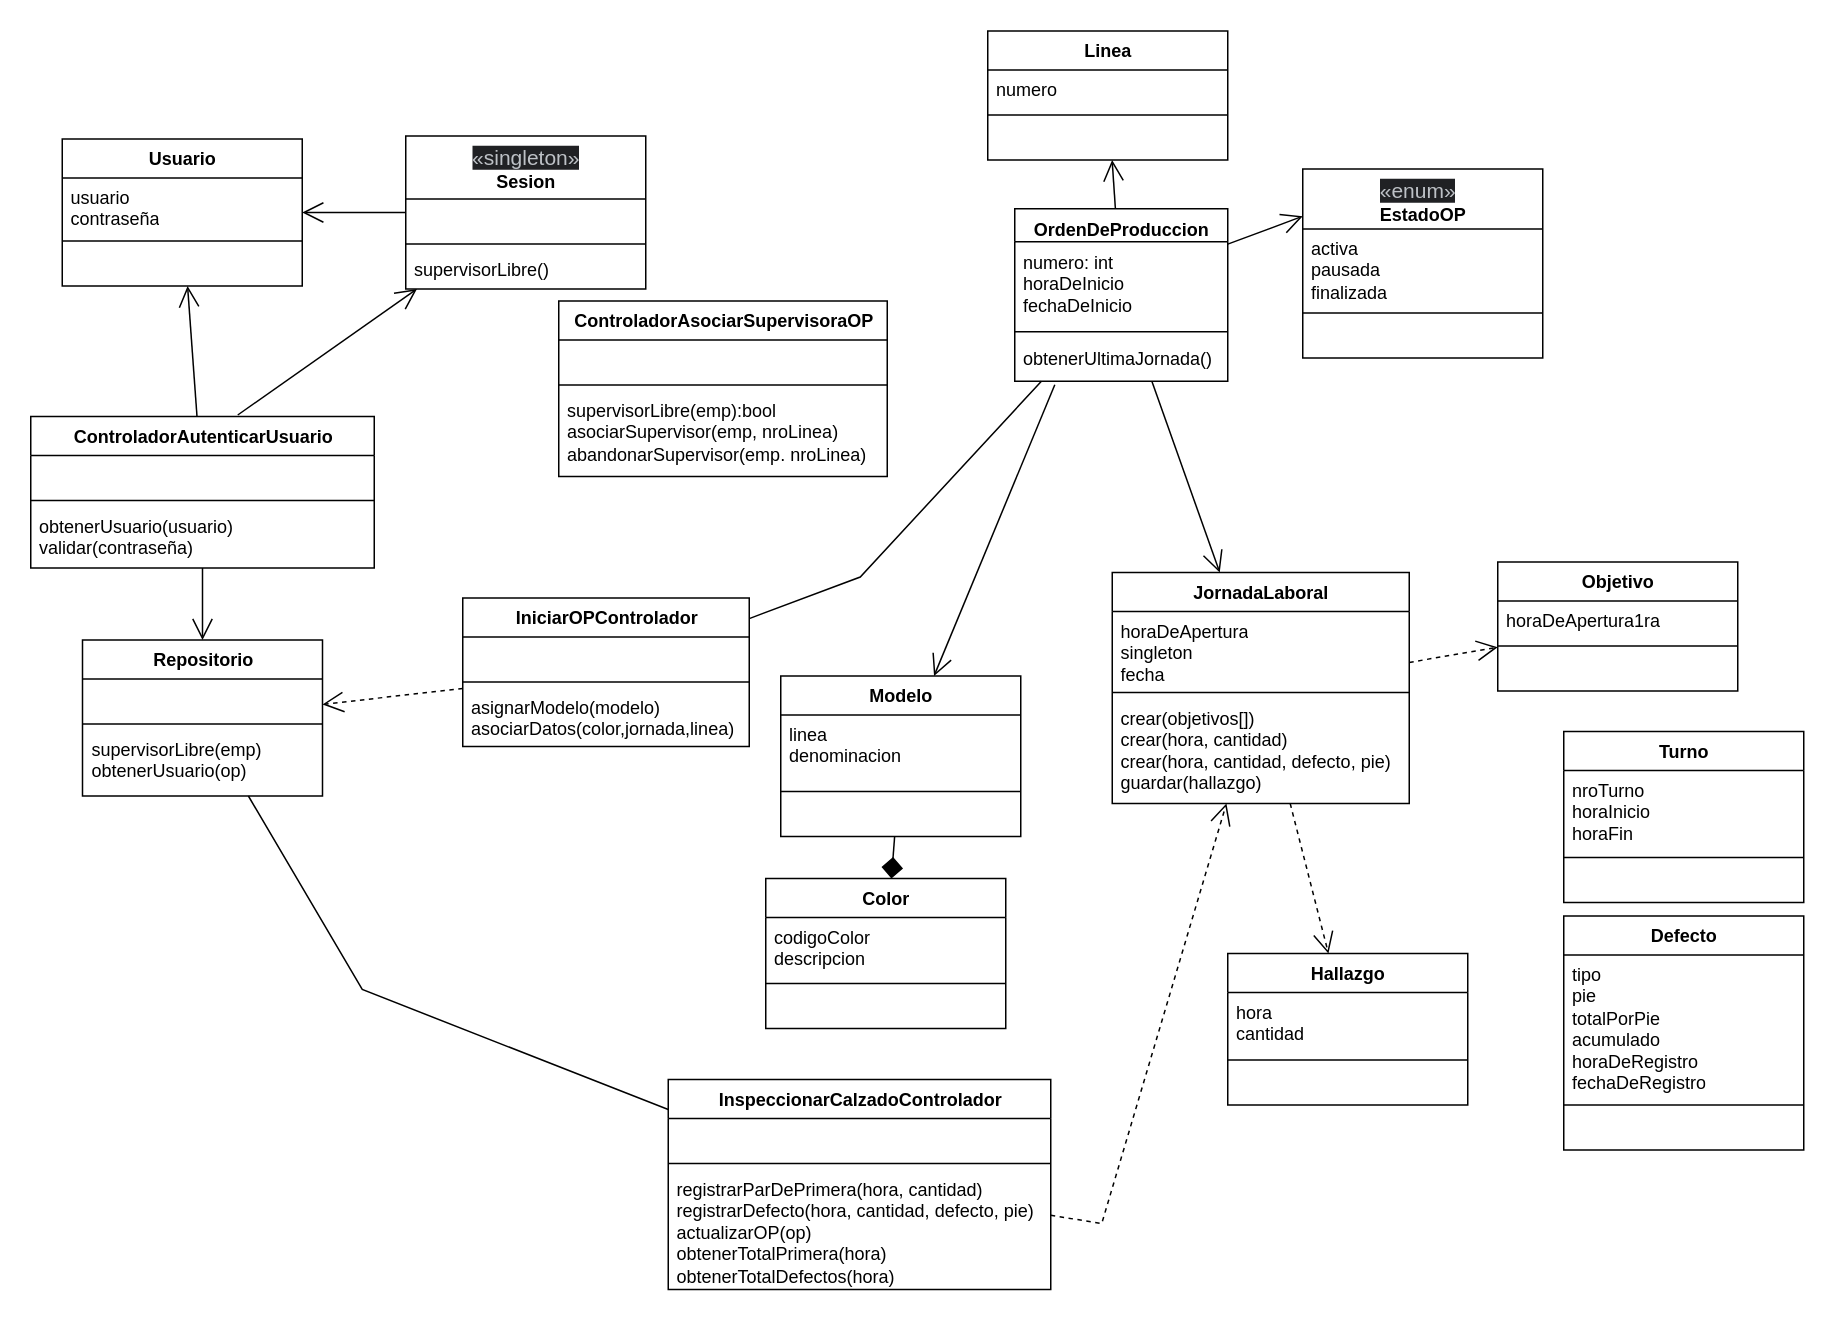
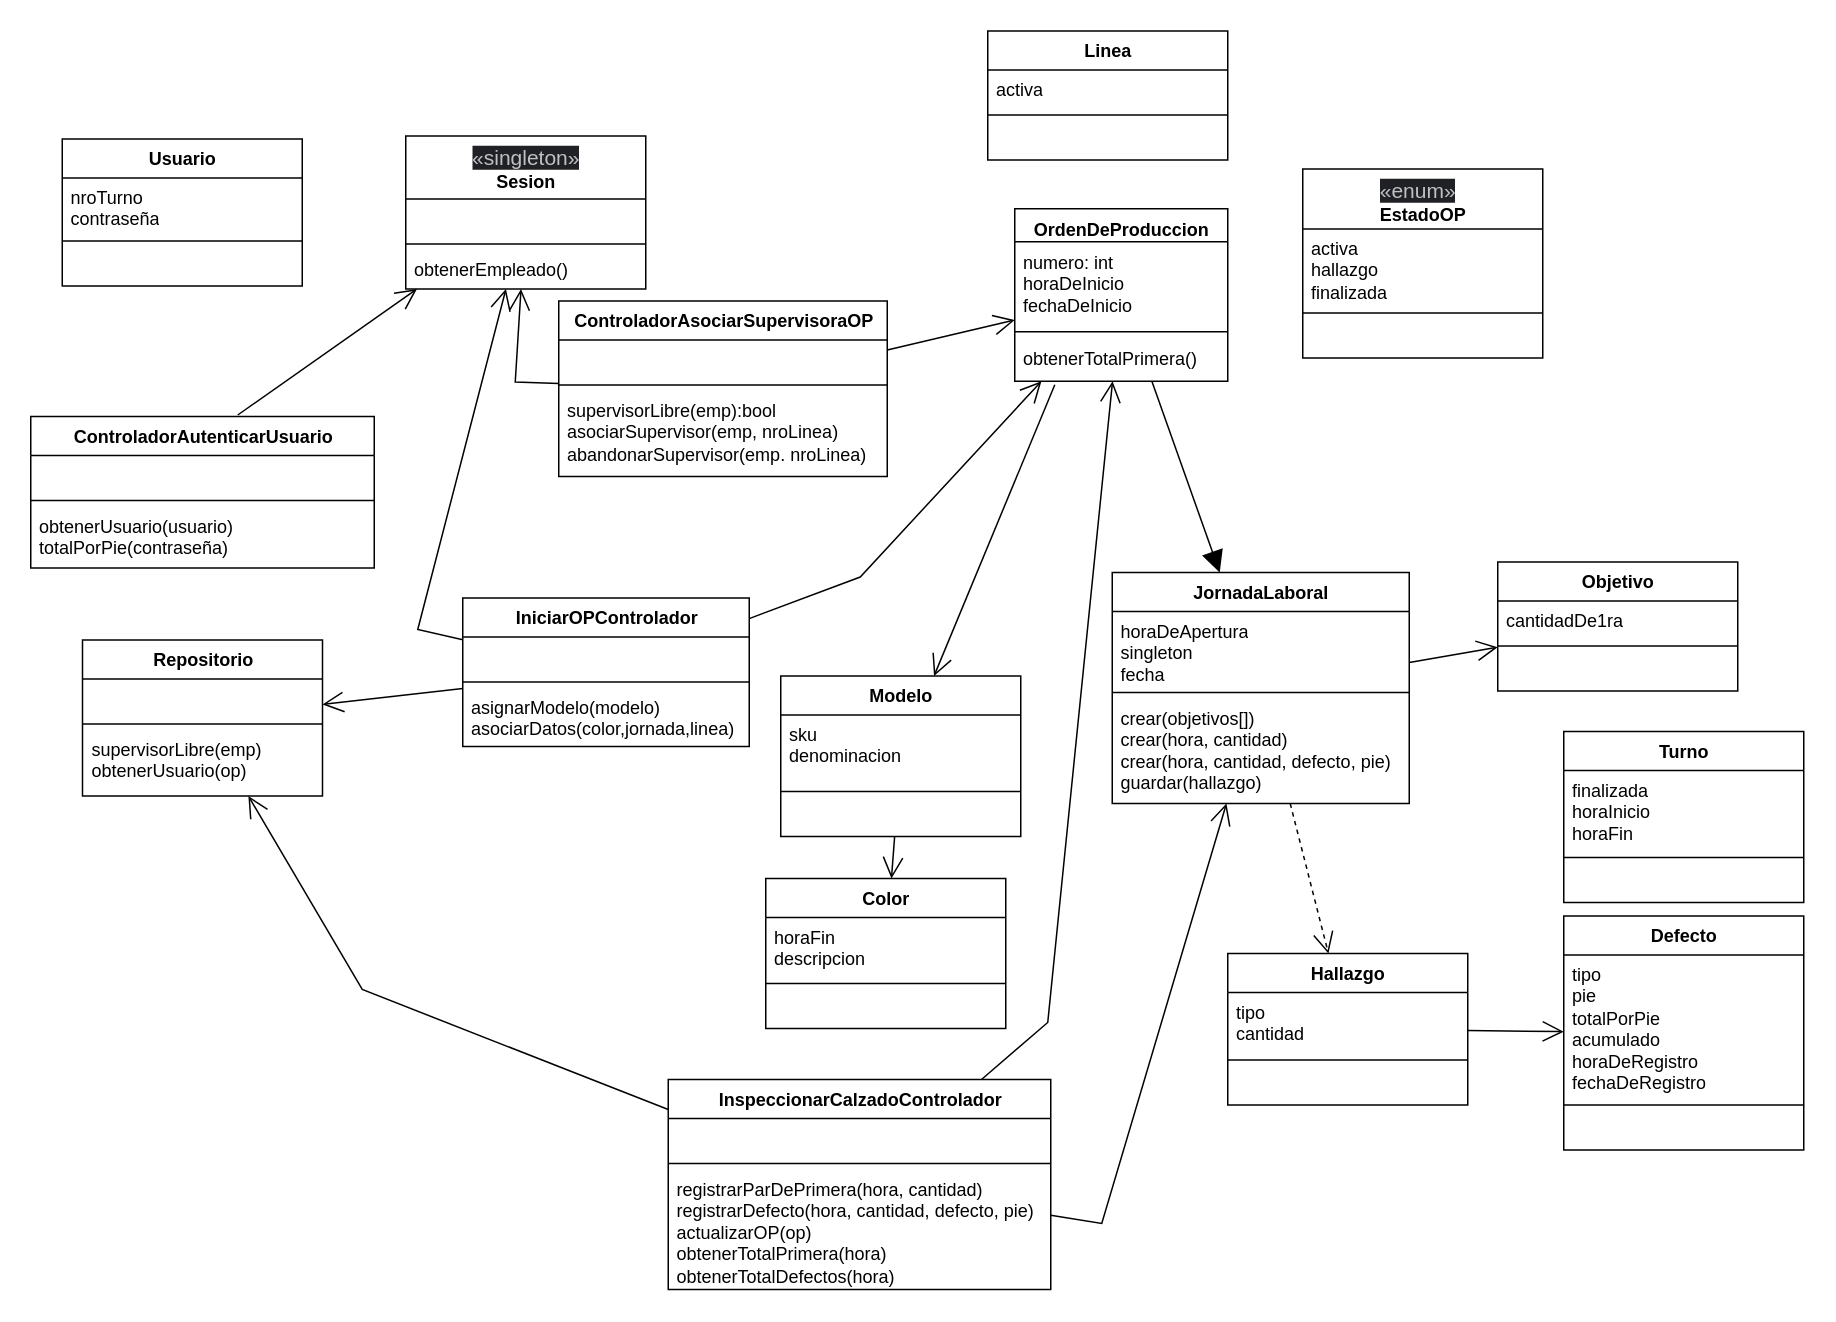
(1027, 91) -> (1025, 91)
(1114, 185) -> none
(122, 210) -> (122, 210)
(356, 212) -> none
(1263, 231) -> none
(496, 271) -> (498, 271)
(1355, 272) -> (1355, 272)
none -> (949, 335)
(192, 352) -> none
none -> (517, 358)
(1130, 360) -> (1125, 360)
(1037, 385) -> (1037, 386)
none -> (456, 483)
(151, 538) -> (151, 538)
(1215, 559) -> (1212, 550)
(203, 602) -> none
(1592, 622) -> (1570, 622)
(1451, 655) -> (1451, 655)
(393, 696) -> (393, 696)
none -> (1076, 746)
(846, 747) -> (846, 747)
(251, 800) -> (252, 801)
(1618, 813) -> (1618, 813)
(893, 857) -> (892, 865)
(826, 949) -> (826, 949)
(1275, 1024) -> (1275, 1024)
none -> (1514, 1031)
(1156, 1039) -> (1156, 1039)
